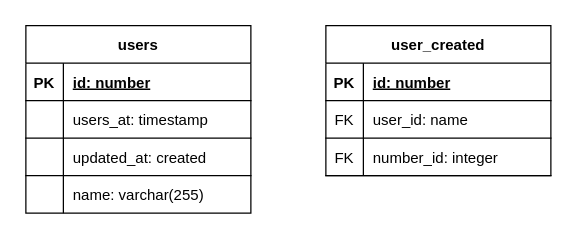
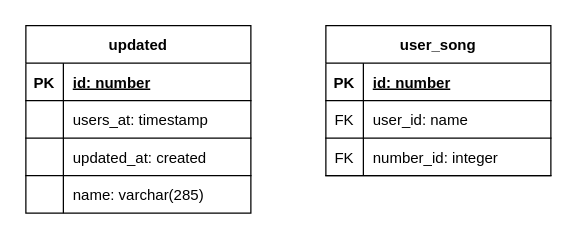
(138, 45) -> (138, 45)
(438, 45) -> (438, 45)
(144, 195) -> (144, 195)
